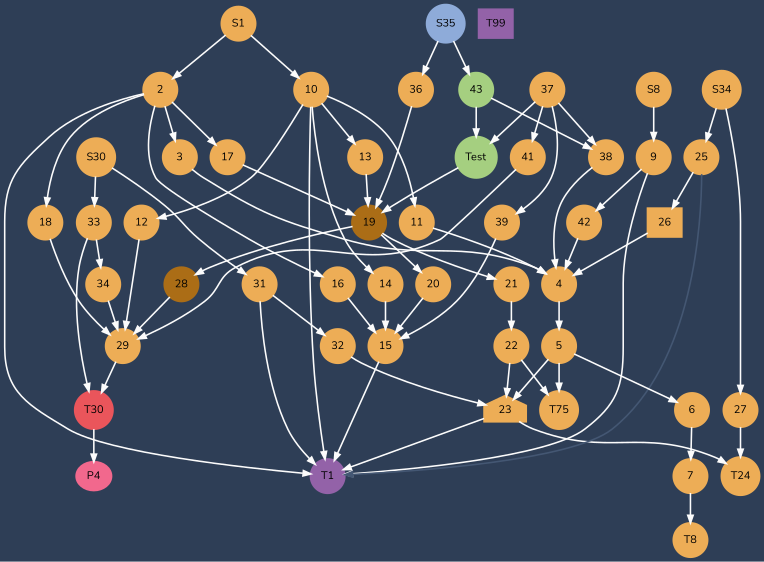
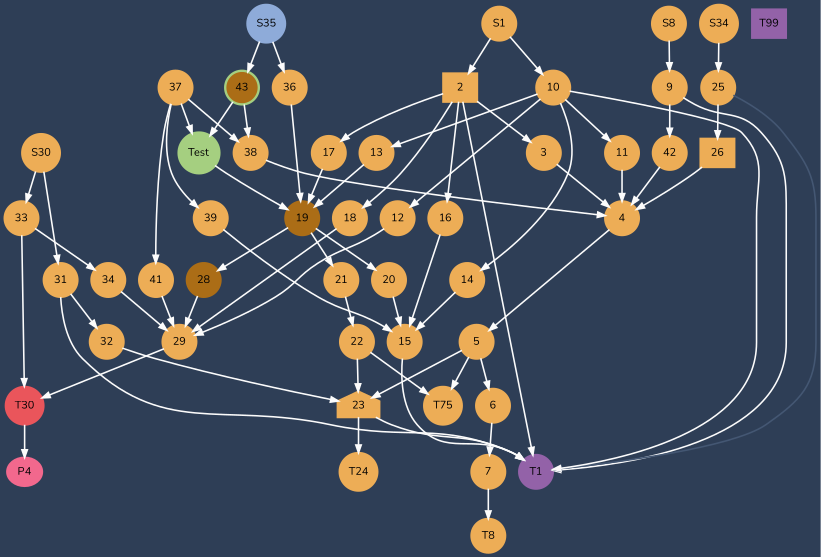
(160, 90) -> (460, 88)
(476, 90) -> (242, 88)
(741, 410) -> none
